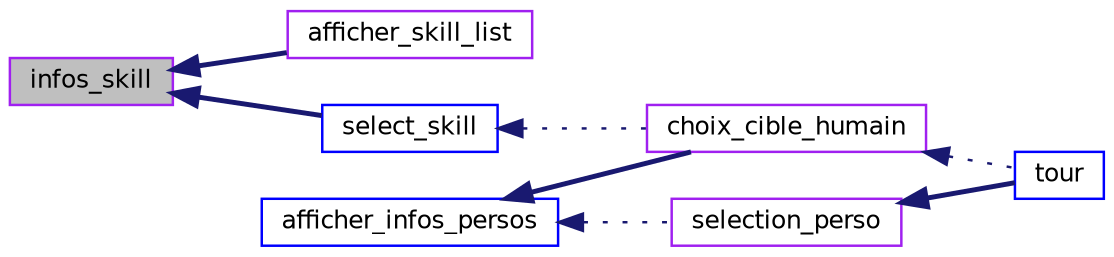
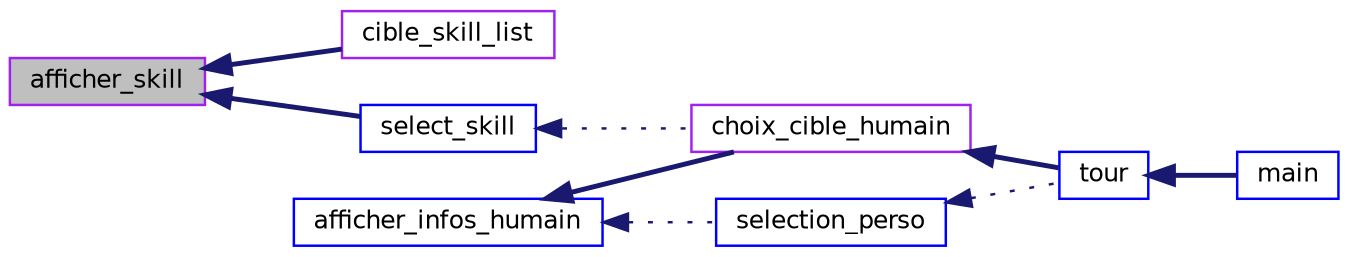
(410, 35) -> (448, 35)
(91, 81) -> (107, 81)
(981, 162) -> (1026, 162)
none -> (1288, 175)
(971, 190) -> (1015, 190)
(410, 222) -> (448, 222)
(787, 222) -> (831, 222)
